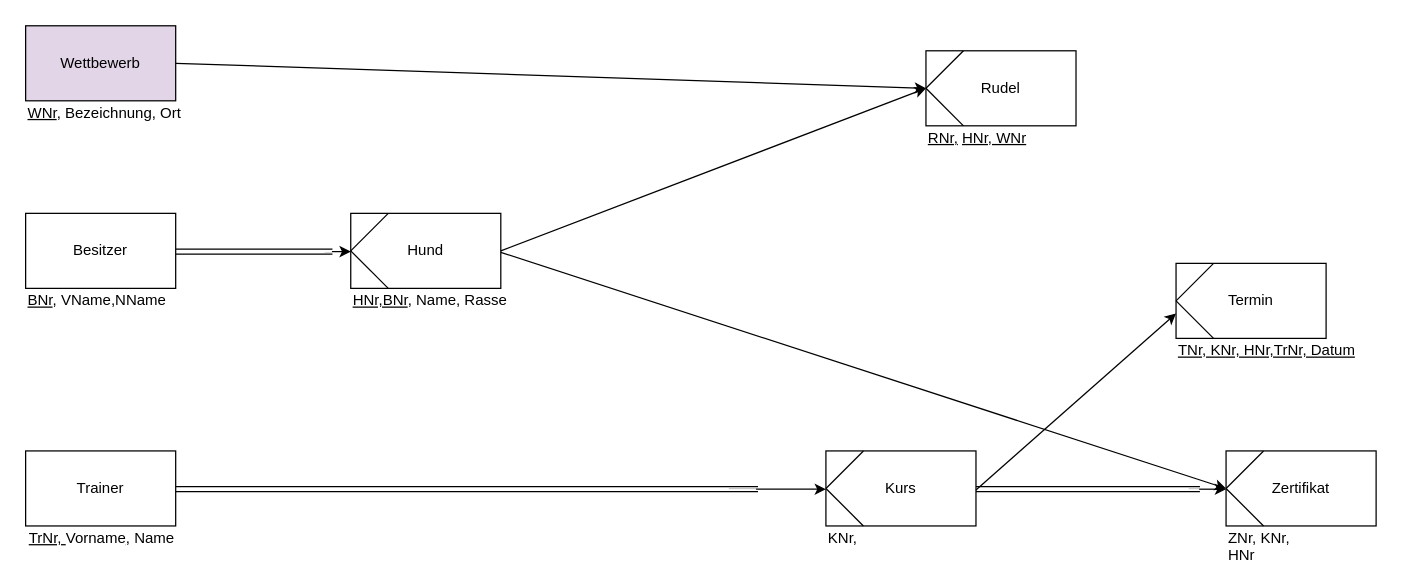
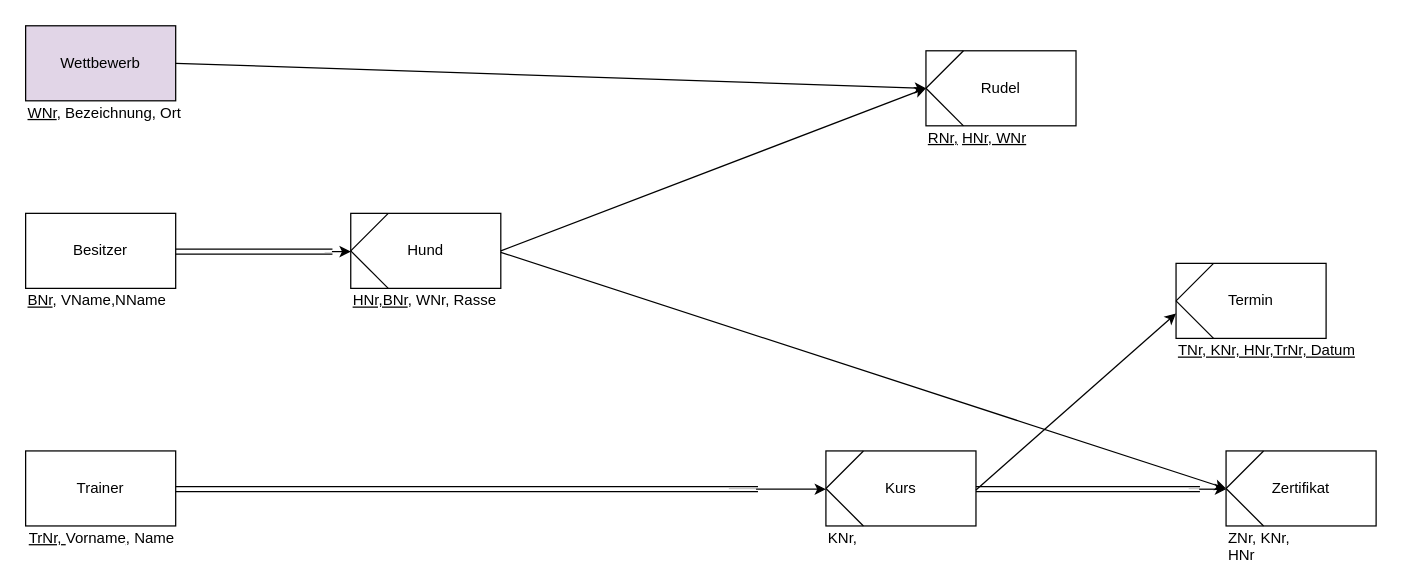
(427, 301) -> (423, 301)
